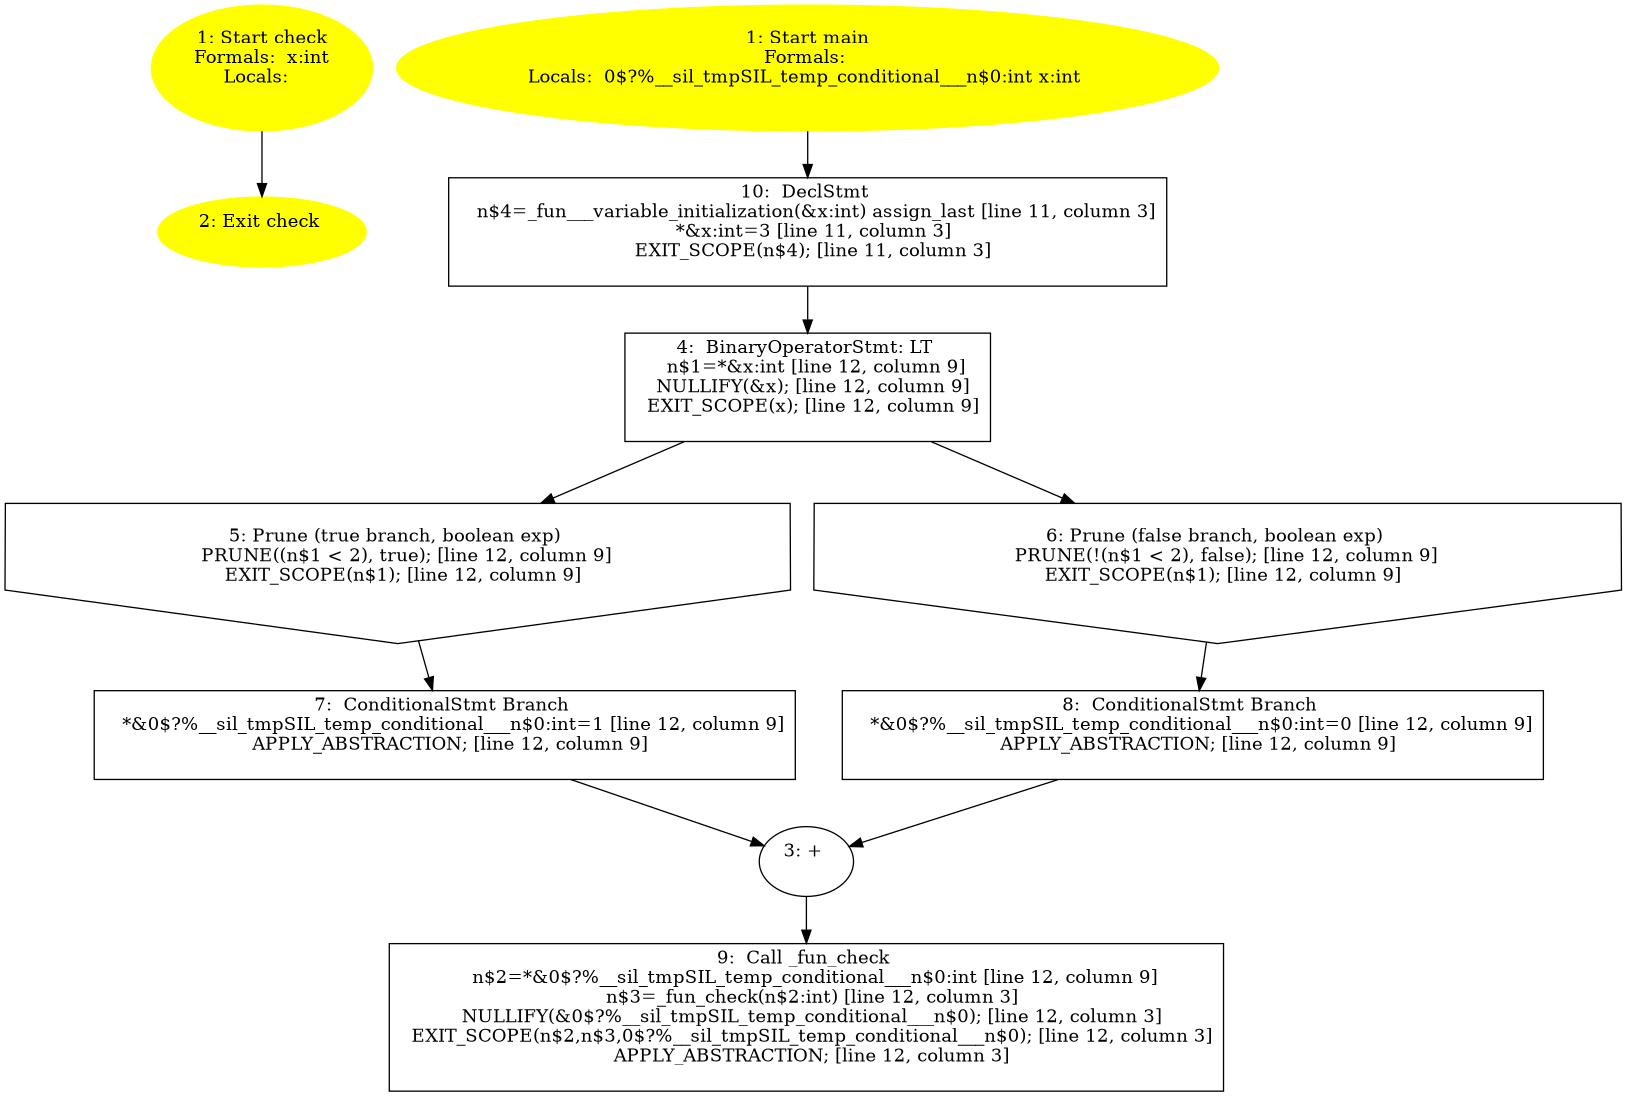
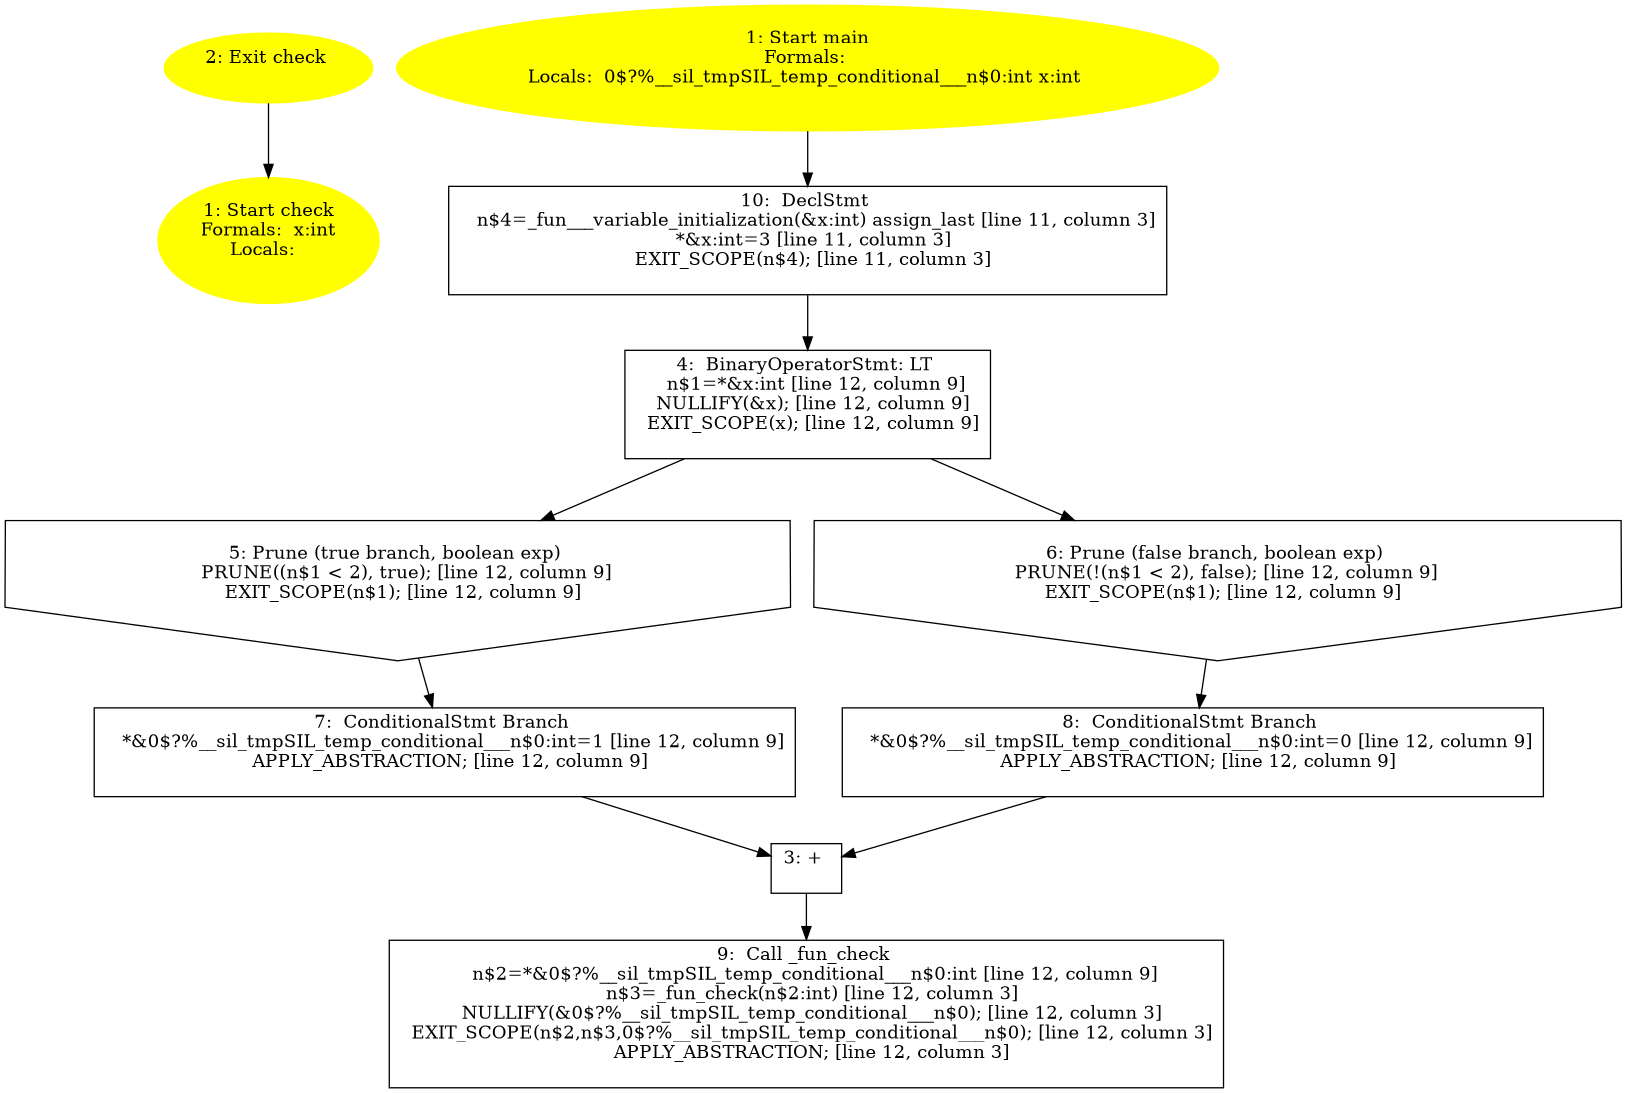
(262, 157) -> (269, 134)
(806, 862) -> (806, 868)
